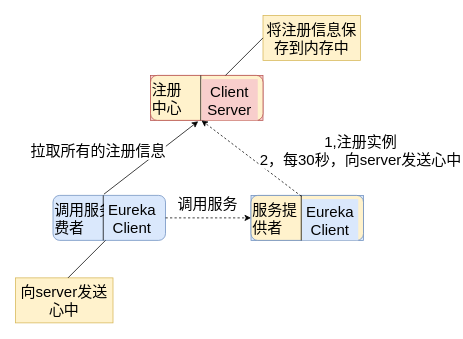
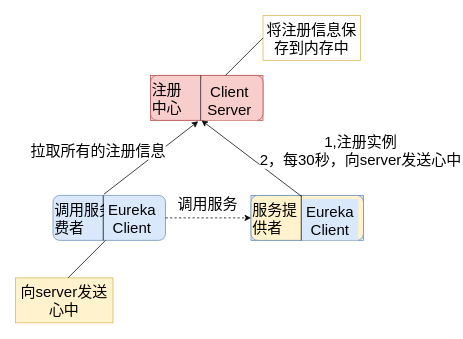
(312, 38) -> (312, 38)
(161, 98) -> (161, 98)
(252, 159) -> (252, 159)
